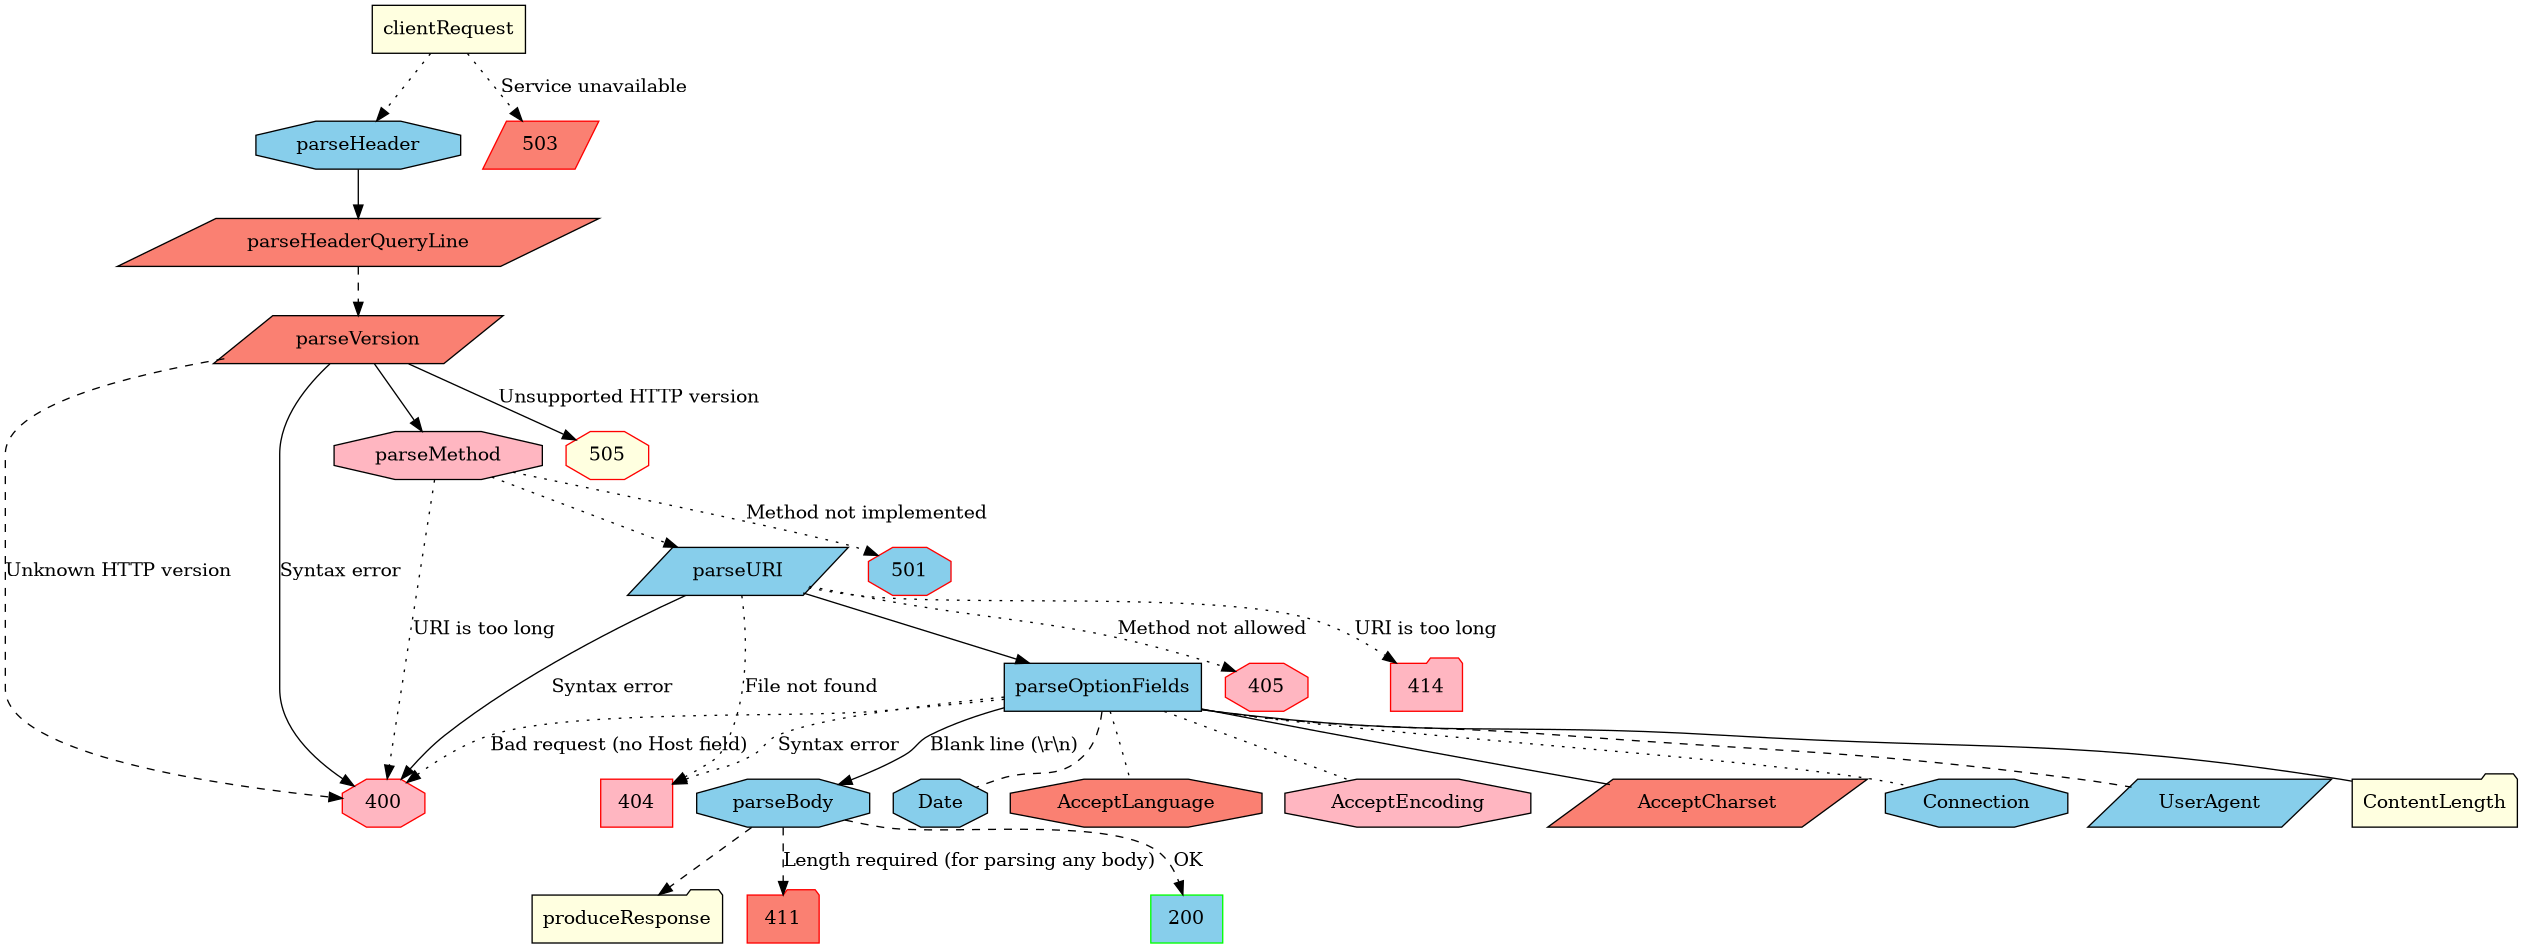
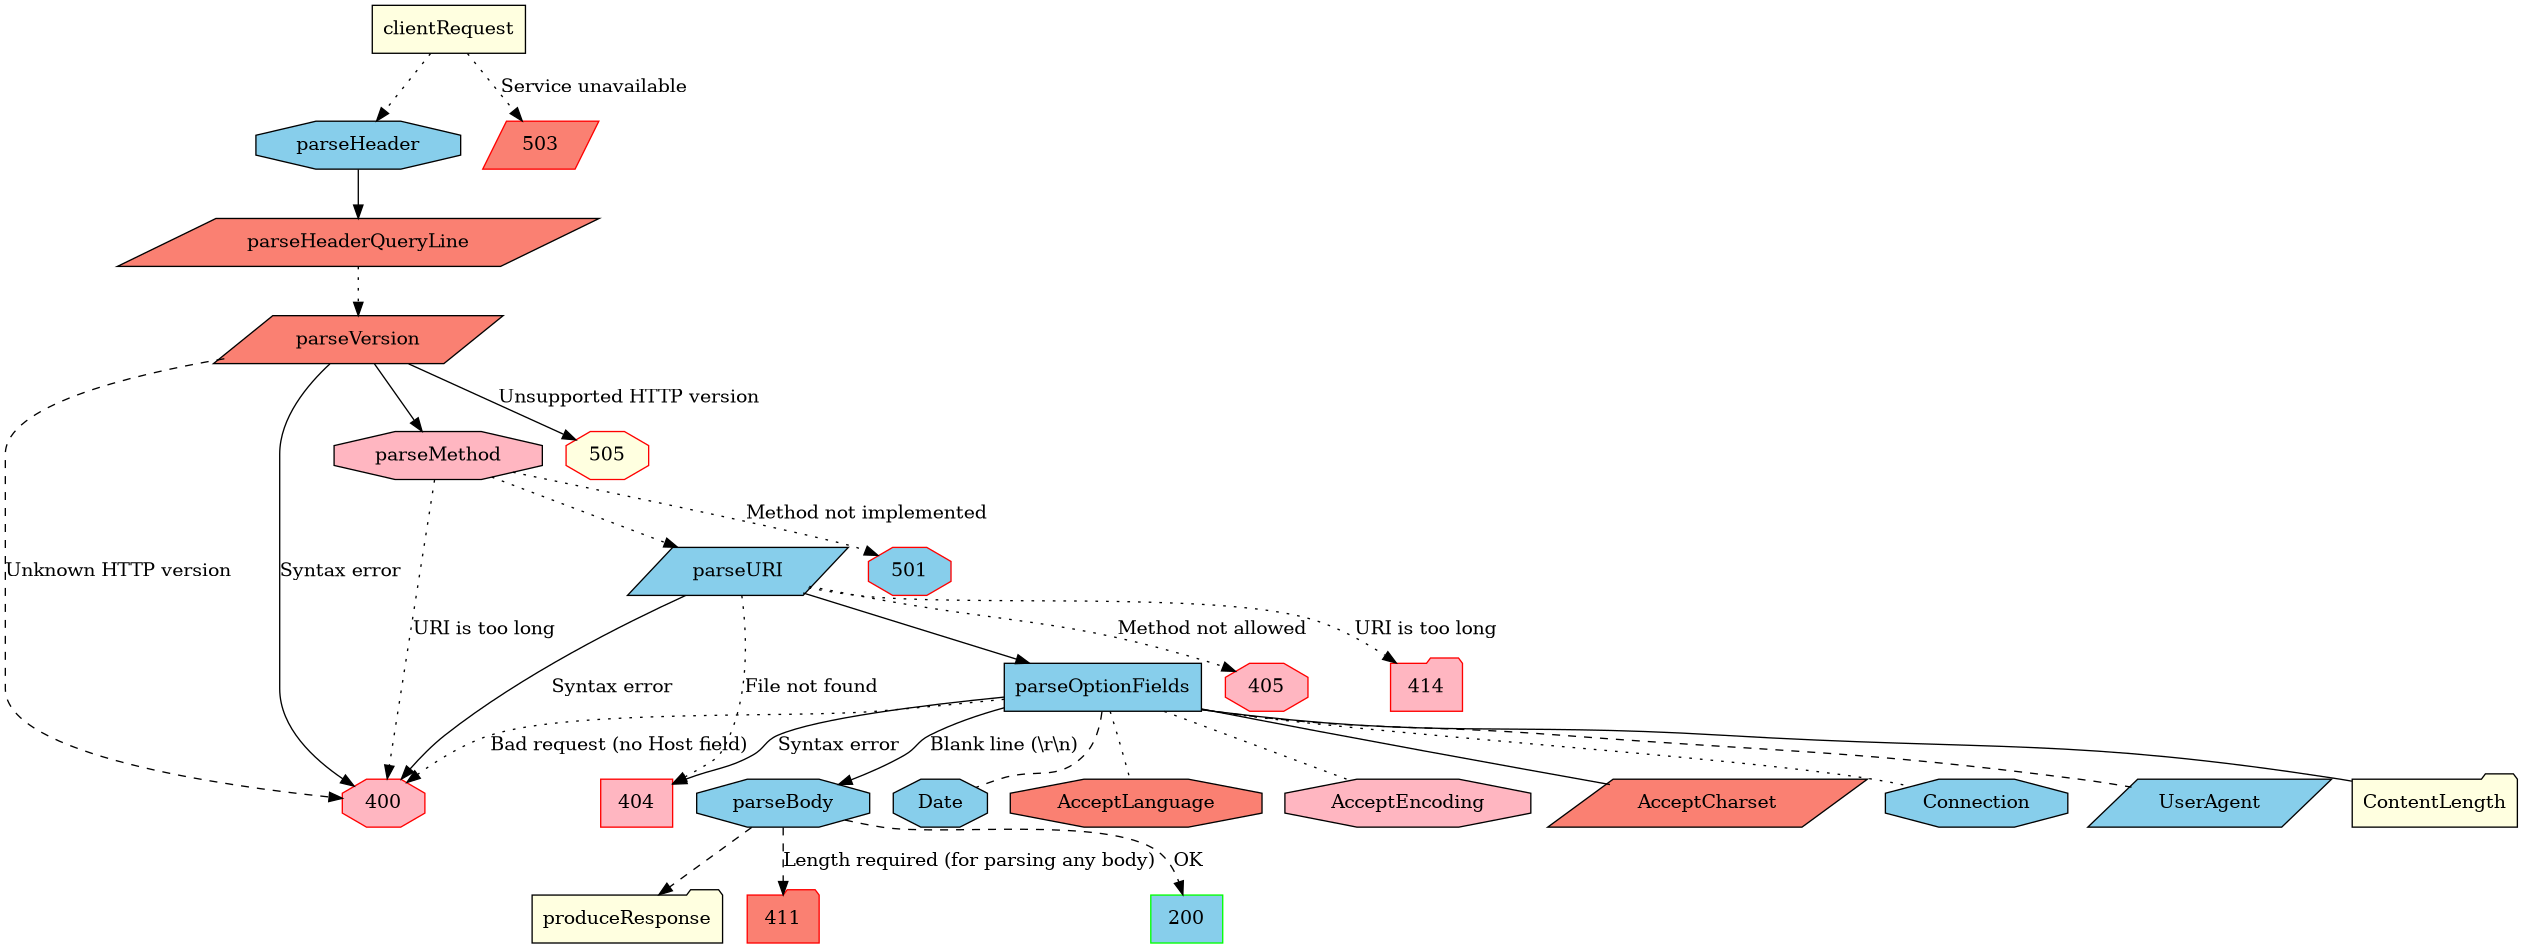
(358, 284) -> (358, 284)
(822, 722) -> (822, 722)
